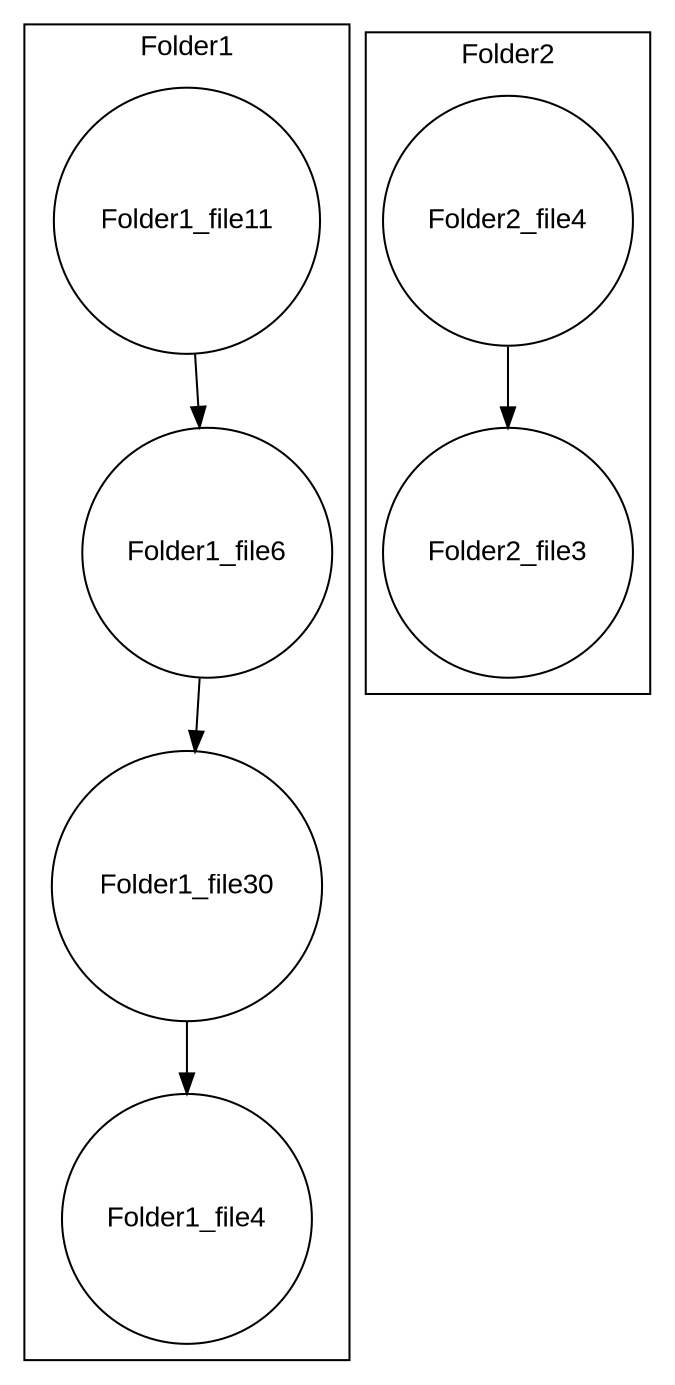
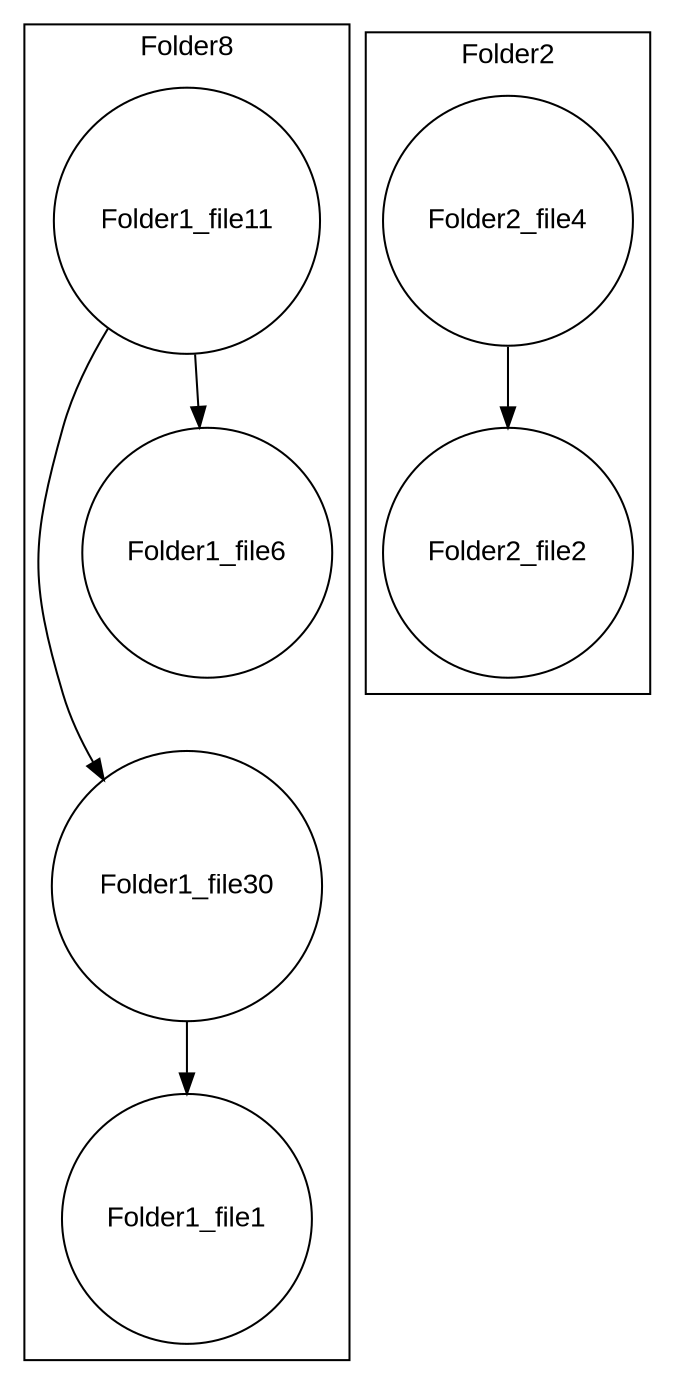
(187, 48) -> (187, 48)
(508, 553) -> (508, 553)
(198, 705) -> (39, 544)
(187, 1219) -> (187, 1219)
